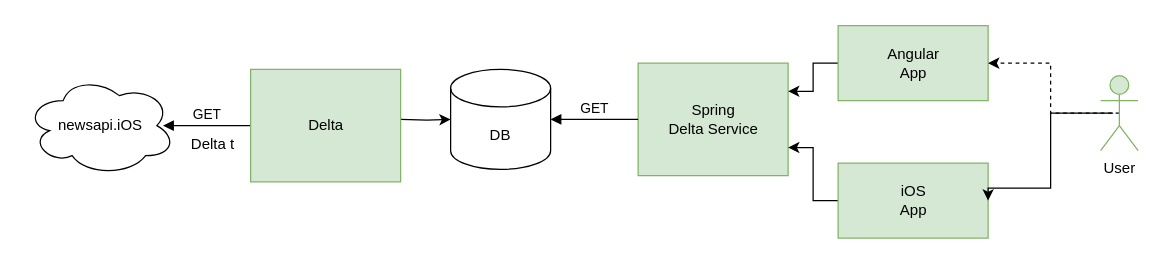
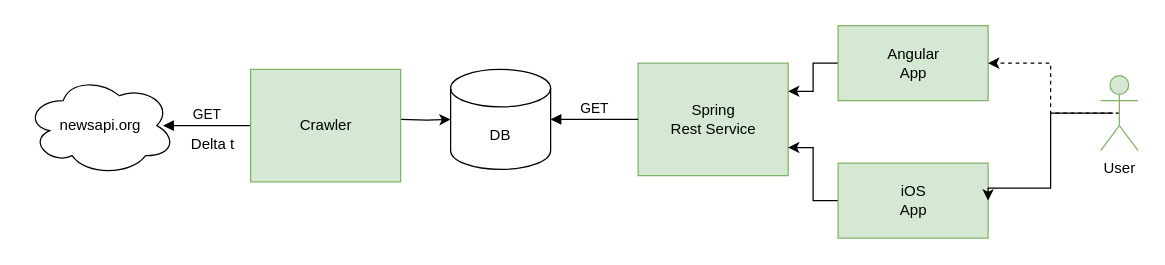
(714, 119) -> (714, 119)
(101, 126) -> (101, 126)
(326, 126) -> (326, 126)
